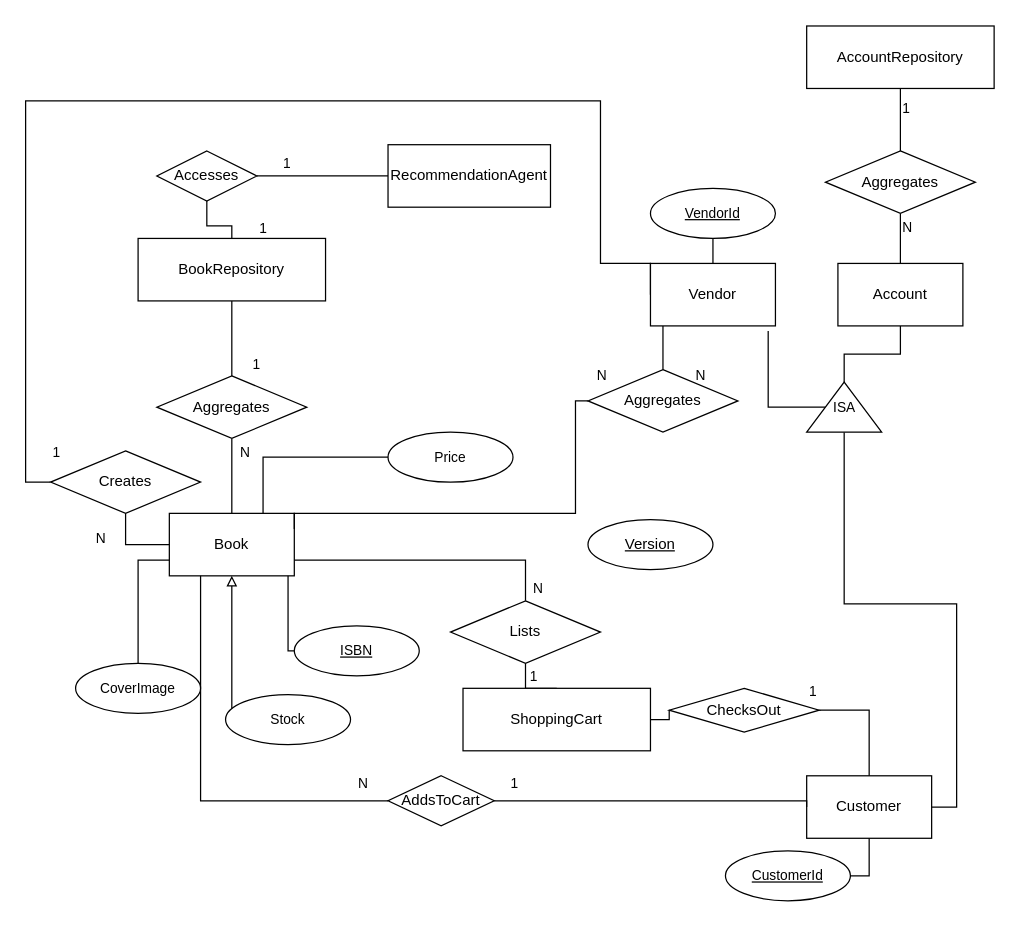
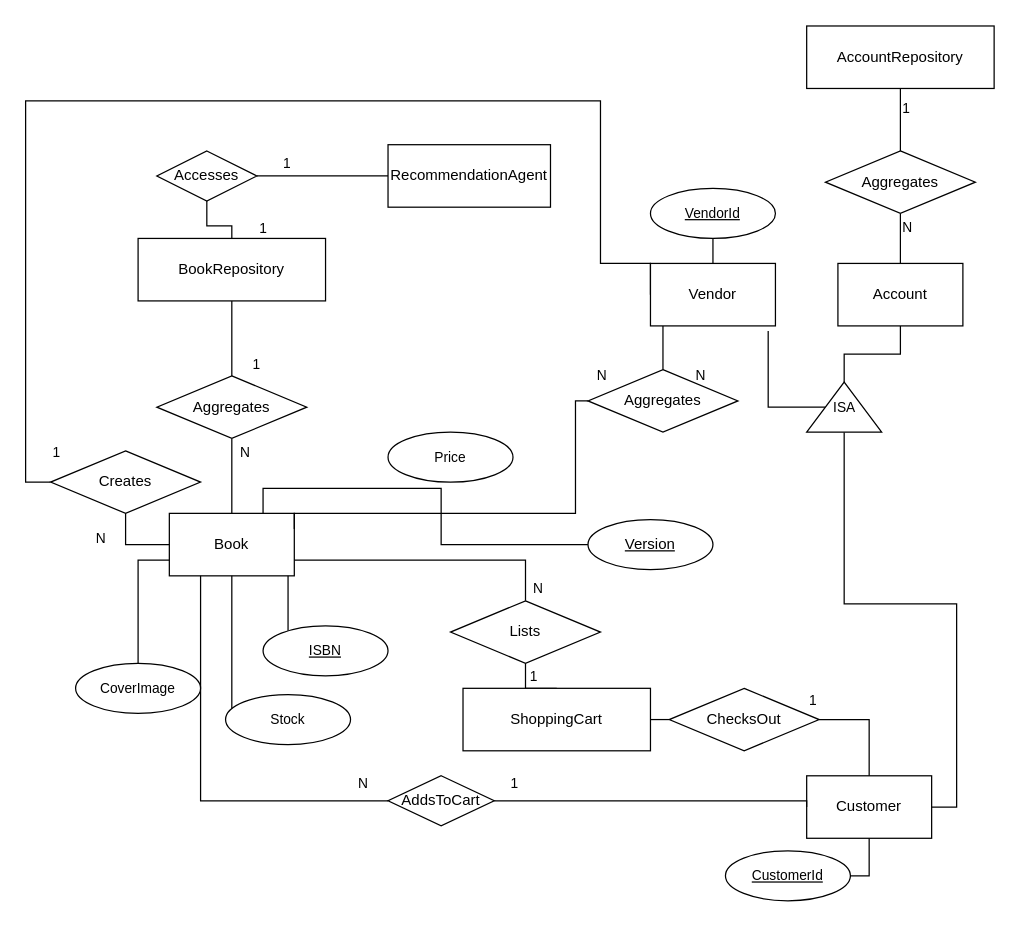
(309, 457) -> (441, 499)
(232, 587) -> (232, 582)
(357, 651) -> (326, 651)
(744, 710) -> (744, 719)
